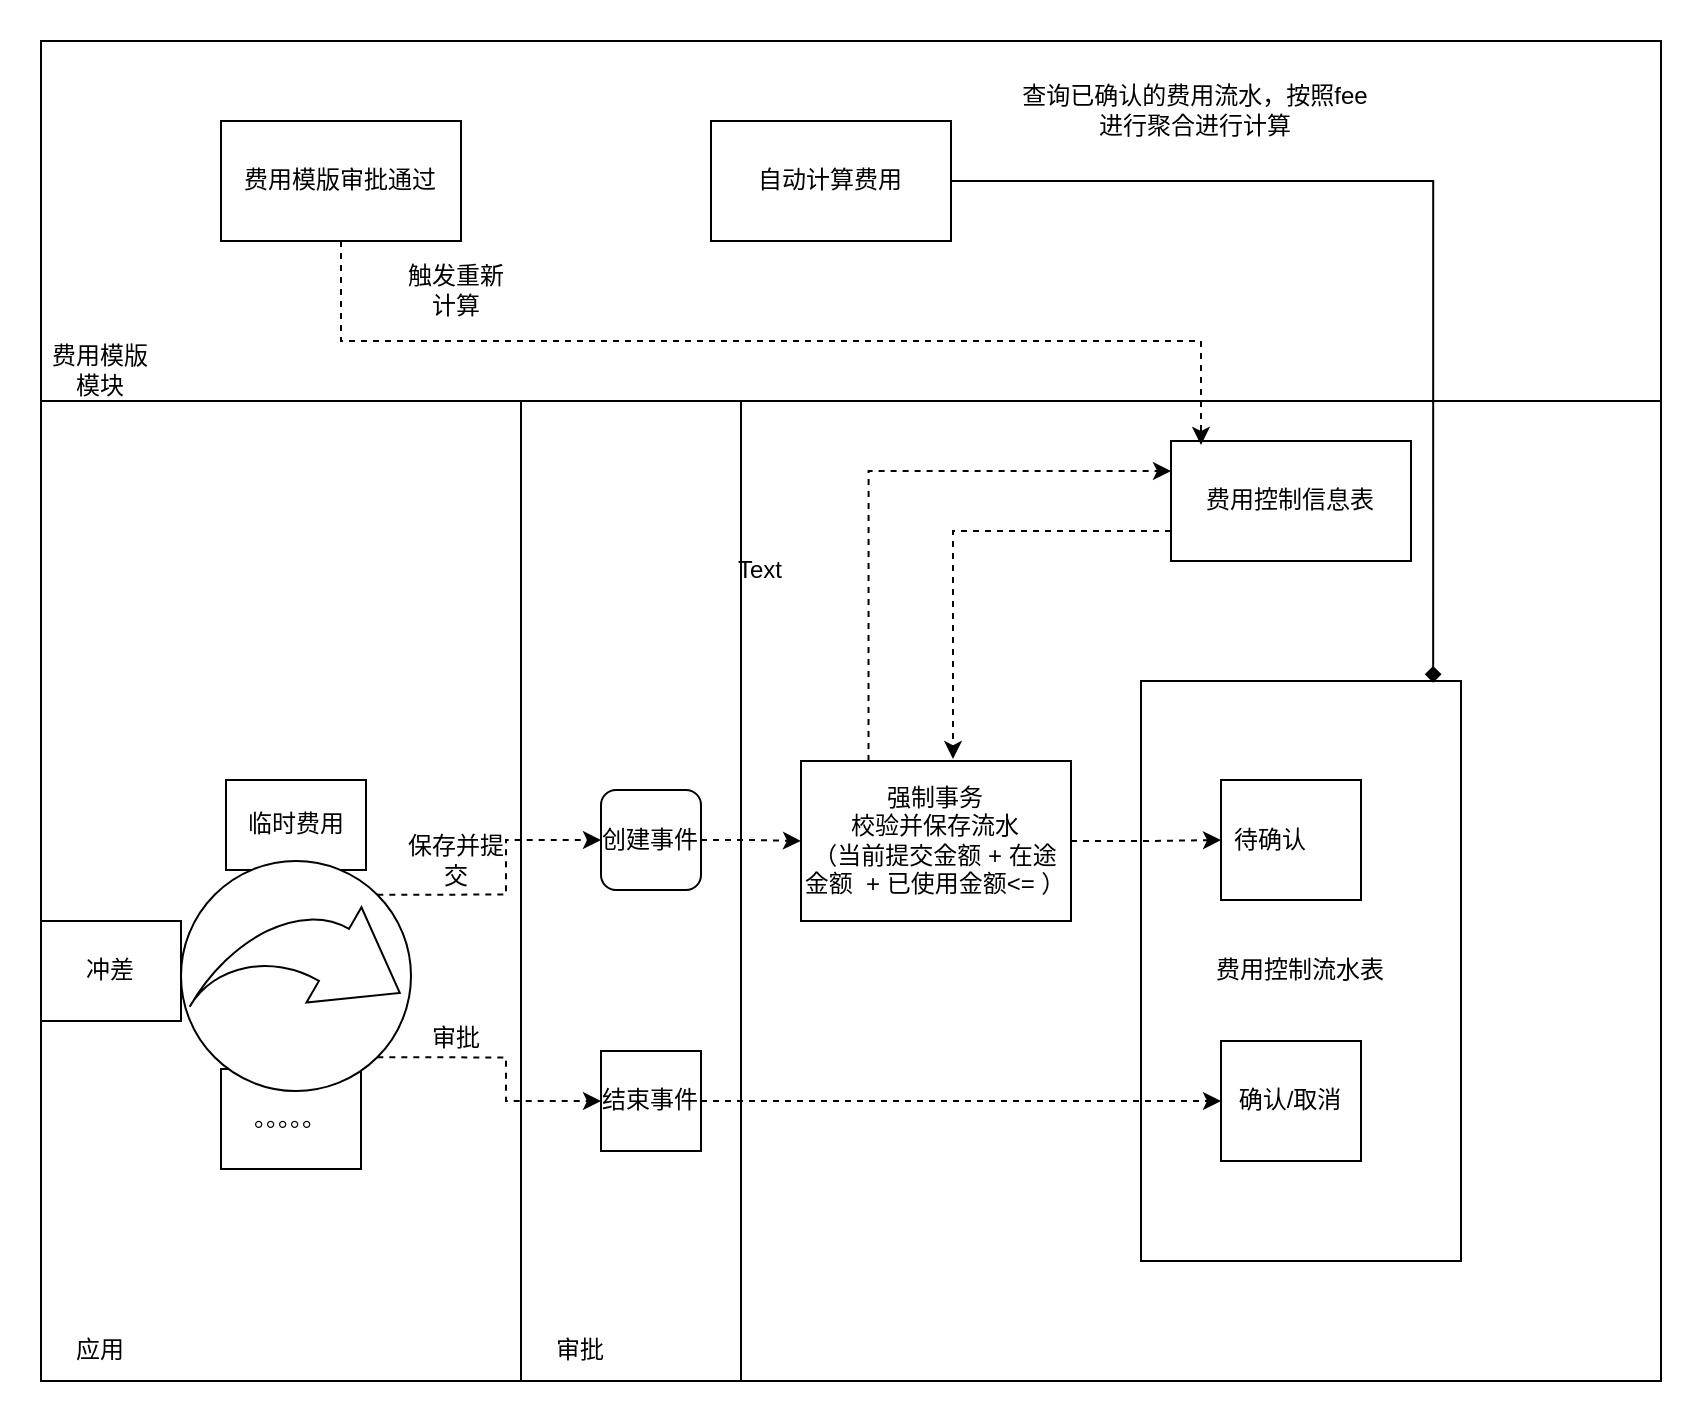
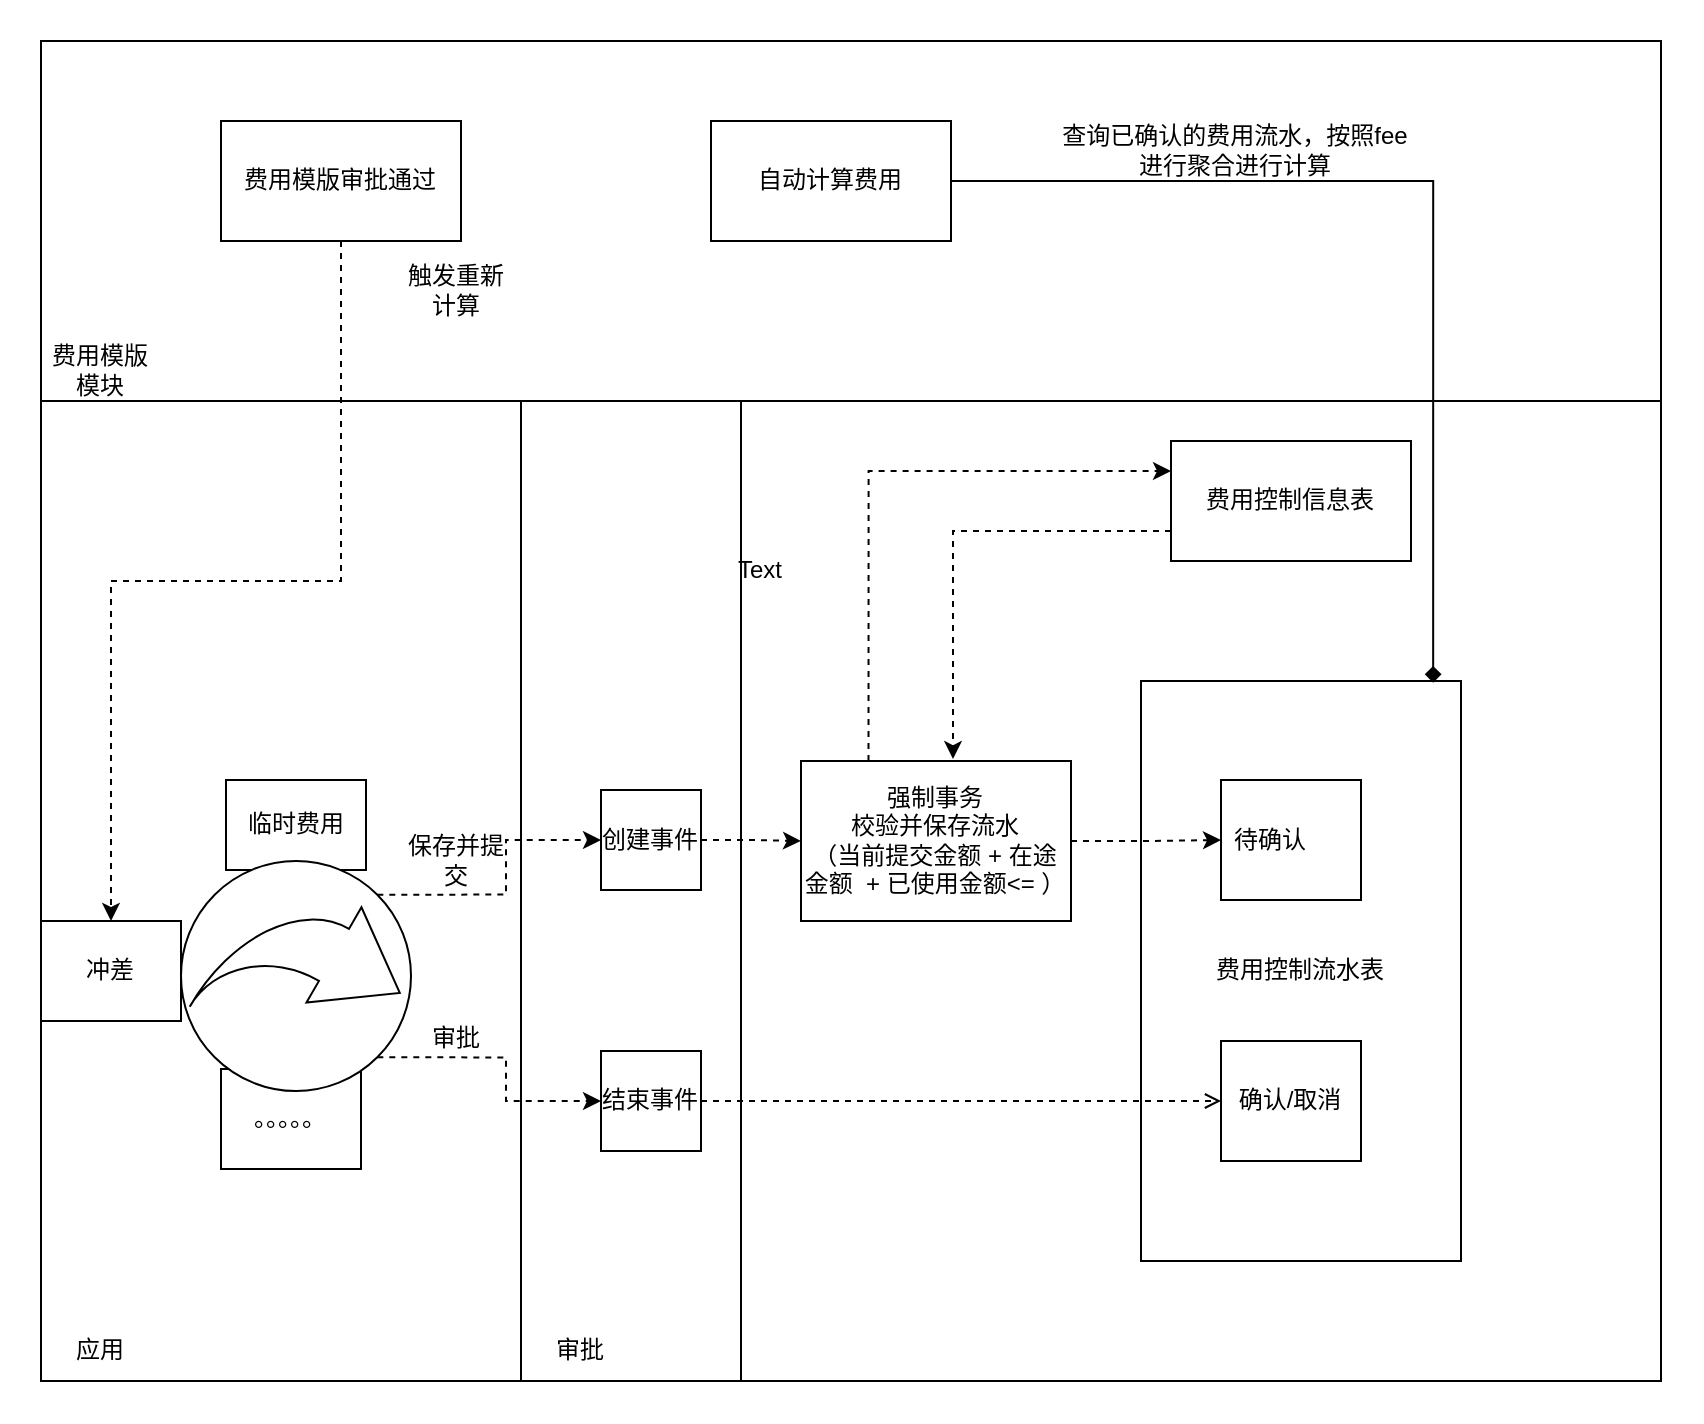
(1196, 111) -> (1236, 151)
(815, 341) -> (184, 581)
(651, 840) -> (651, 840)
(1206, 1101) -> (1210, 1101)
